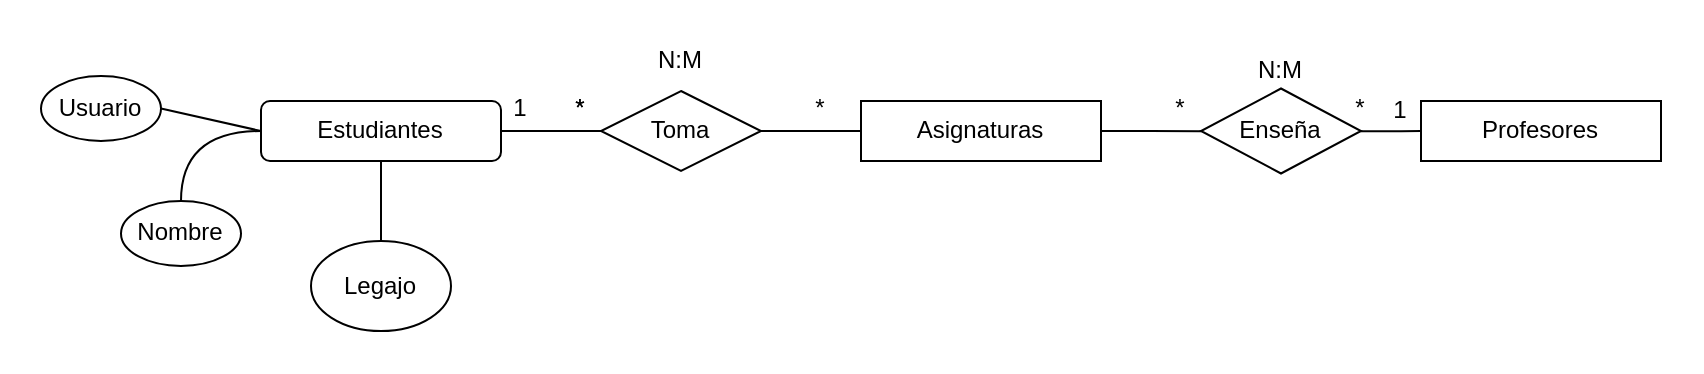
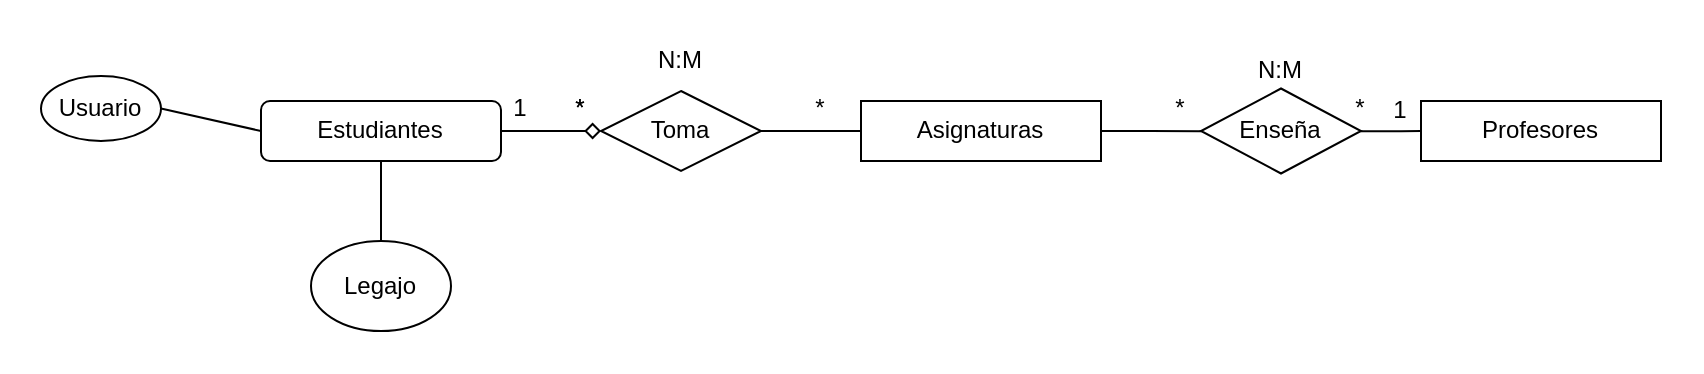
(592, 131) -> (585, 131)
(199, 151) -> none
(181, 234) -> none
